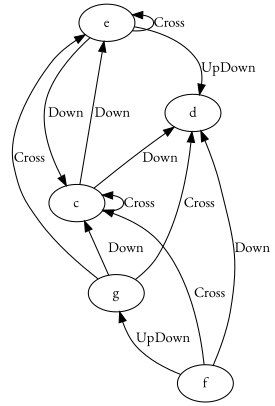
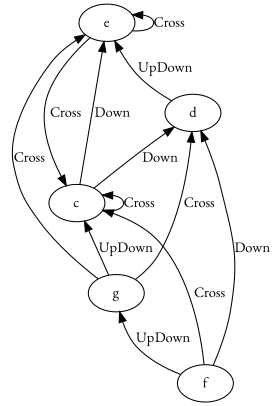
(180, 44) -> (142, 79)
(66, 113) -> (66, 113)
(126, 248) -> (126, 248)
